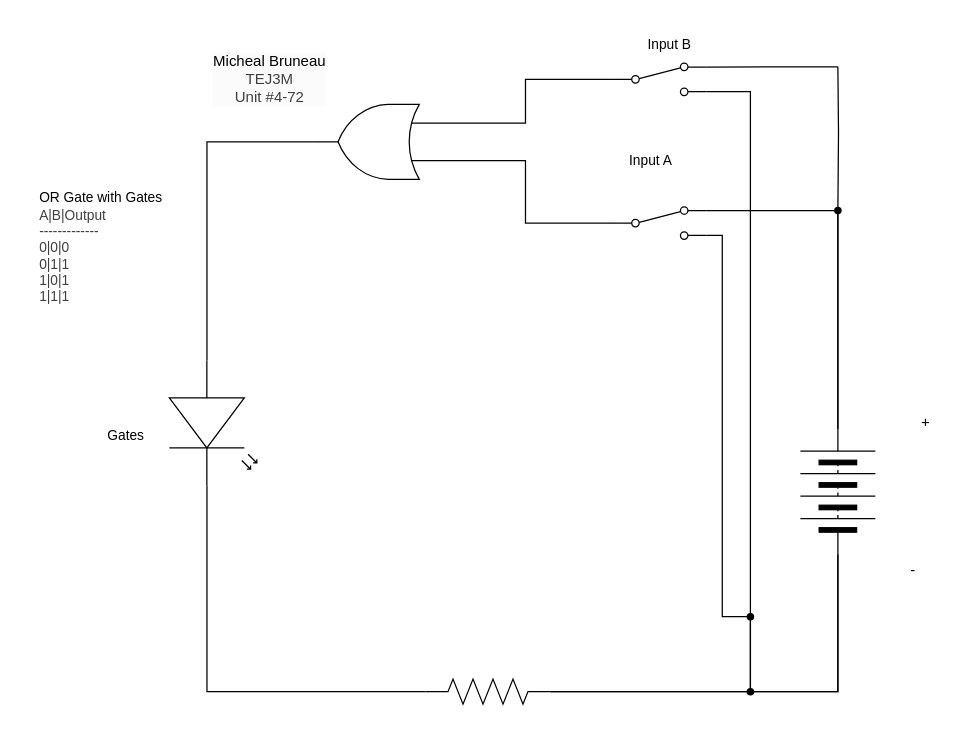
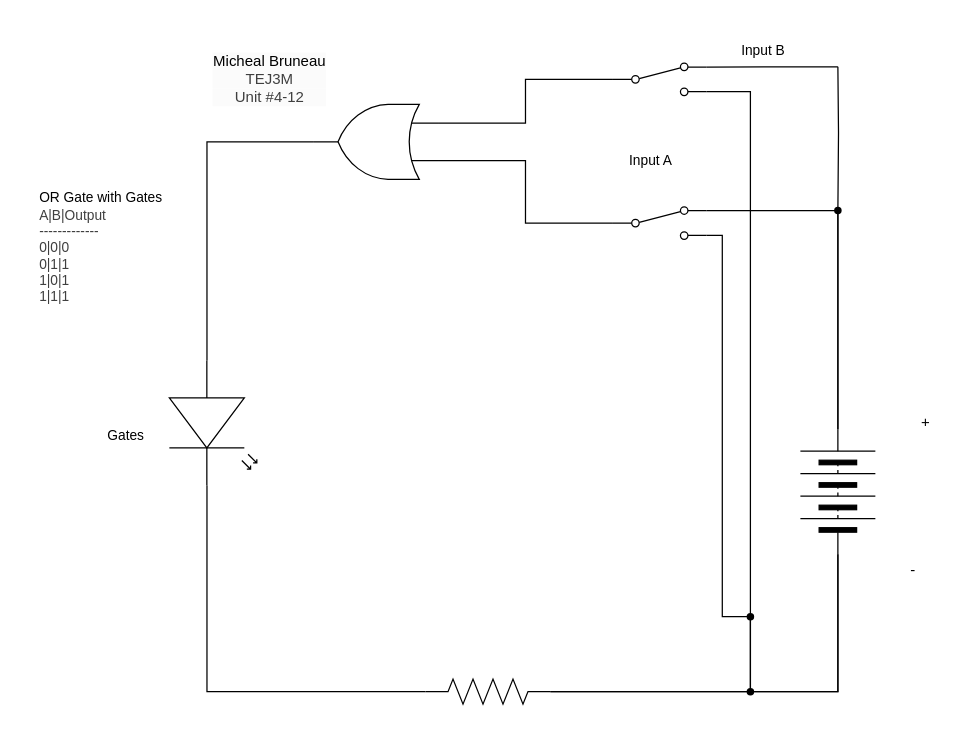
(669, 44) -> (763, 51)
(270, 79) -> (270, 79)
